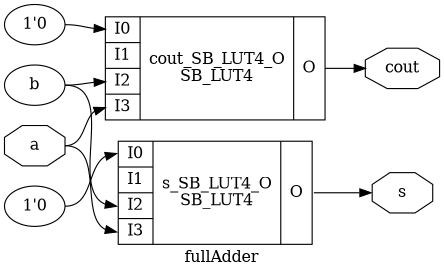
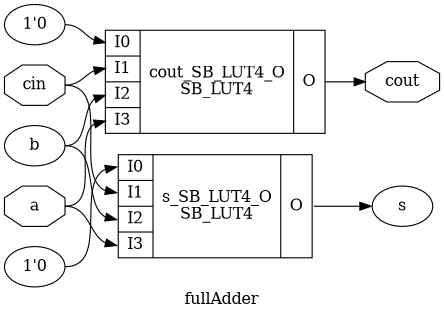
none -> (35, 85)
(402, 193) -> (402, 206)
